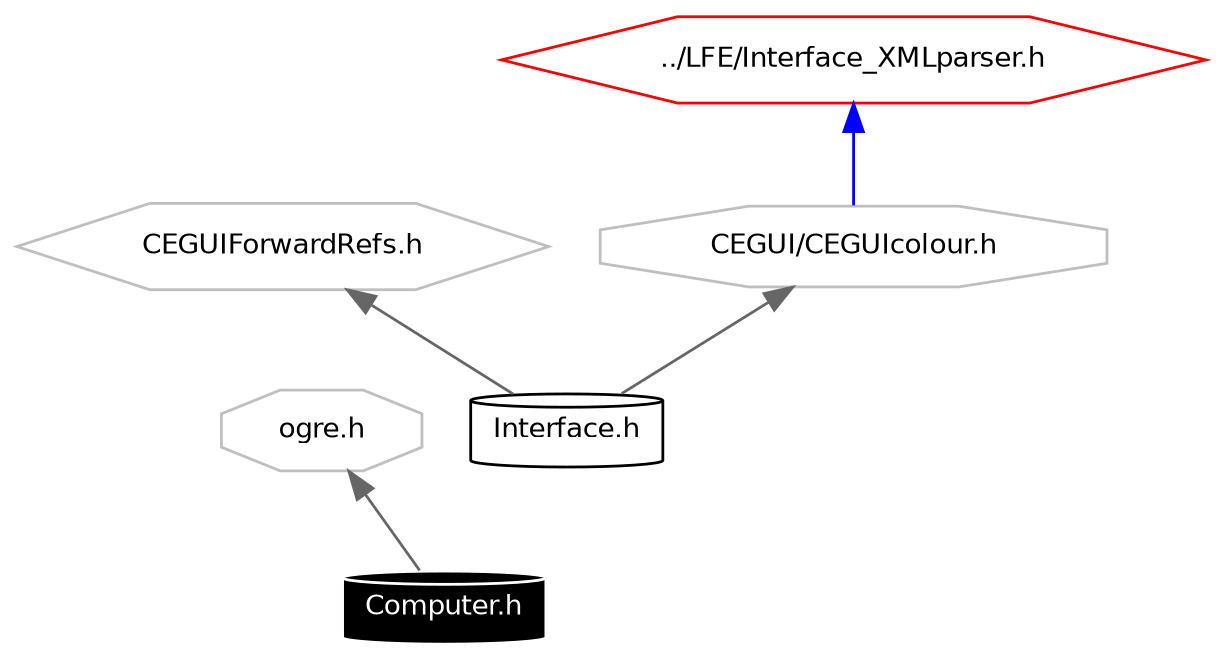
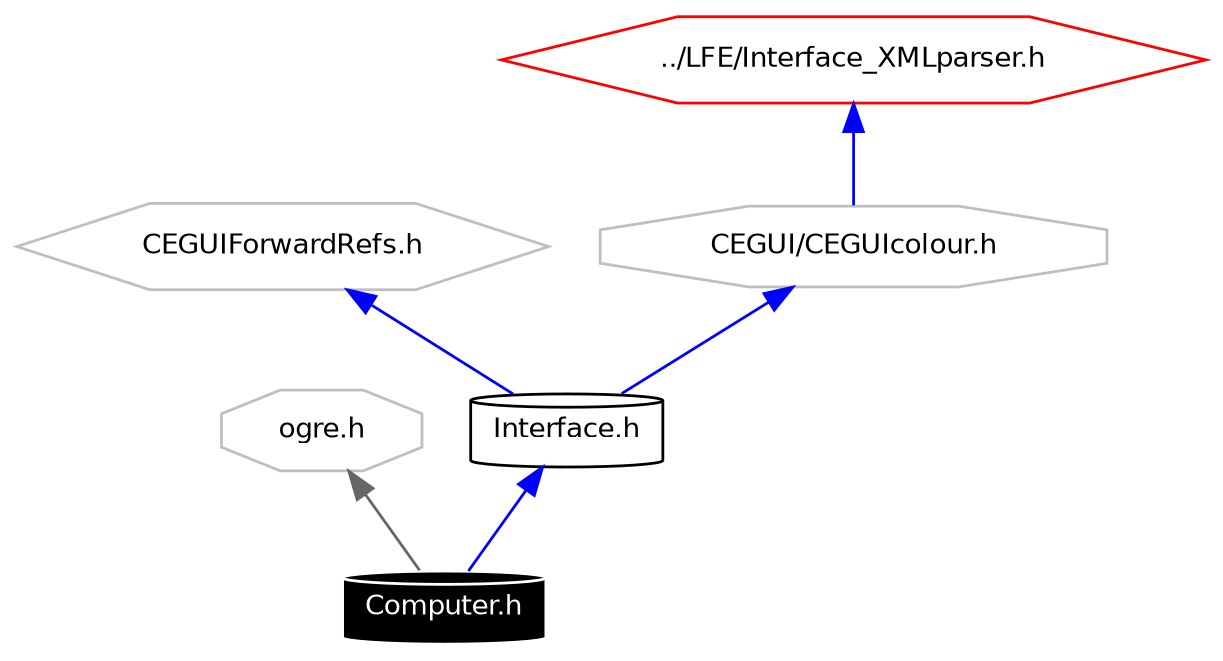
(695, 348) -> (695, 348)
(442, 350) -> (442, 350)
none -> (497, 531)
